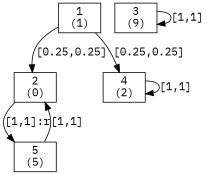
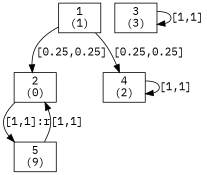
(136, 18) -> (136, 18)
(35, 157) -> (35, 157)
